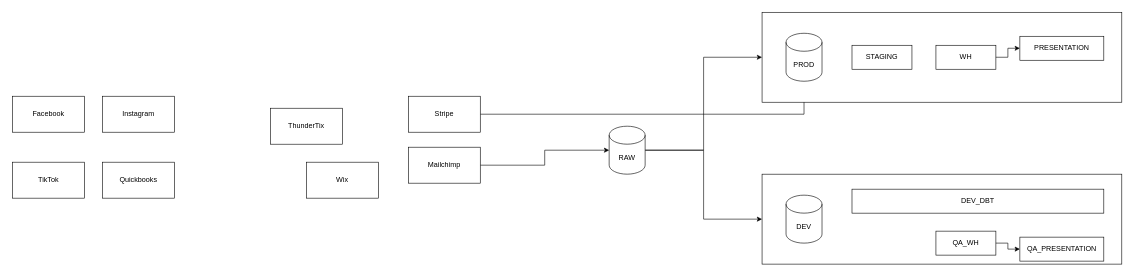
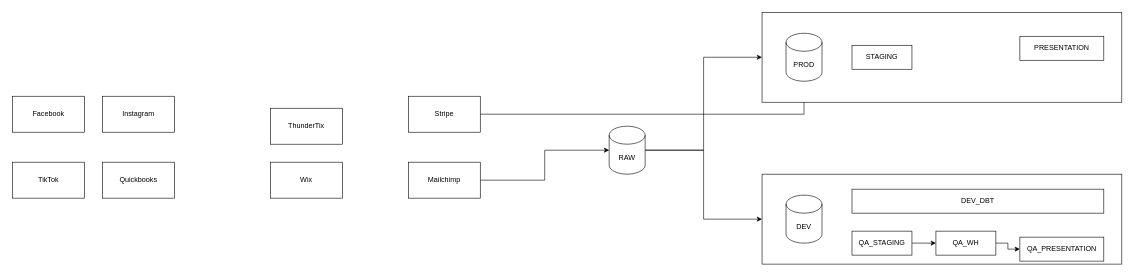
(1010, 48) -> none
(966, 57) -> none
(444, 165) -> (444, 180)
(342, 180) -> (306, 180)
none -> (882, 243)
none -> (930, 243)
